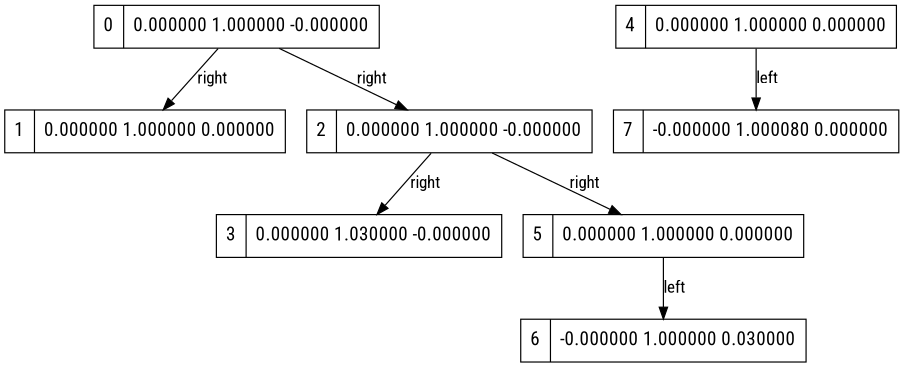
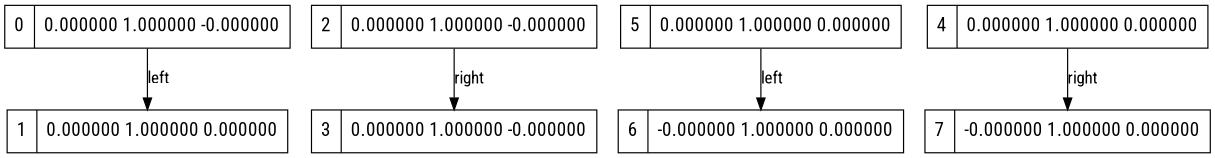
(338, 77) -> none
(213, 79) -> (159, 79)
(767, 79) -> (1083, 79)
(771, 130) -> (1082, 130)
(551, 181) -> none
(374, 235) -> (469, 130)
(678, 339) -> (776, 130)
